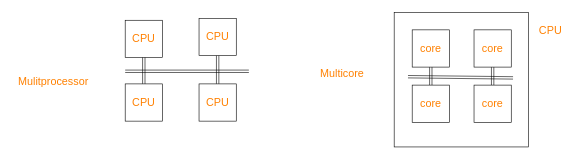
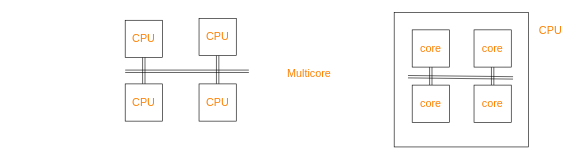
(341, 74) -> (308, 74)
(53, 81) -> none
